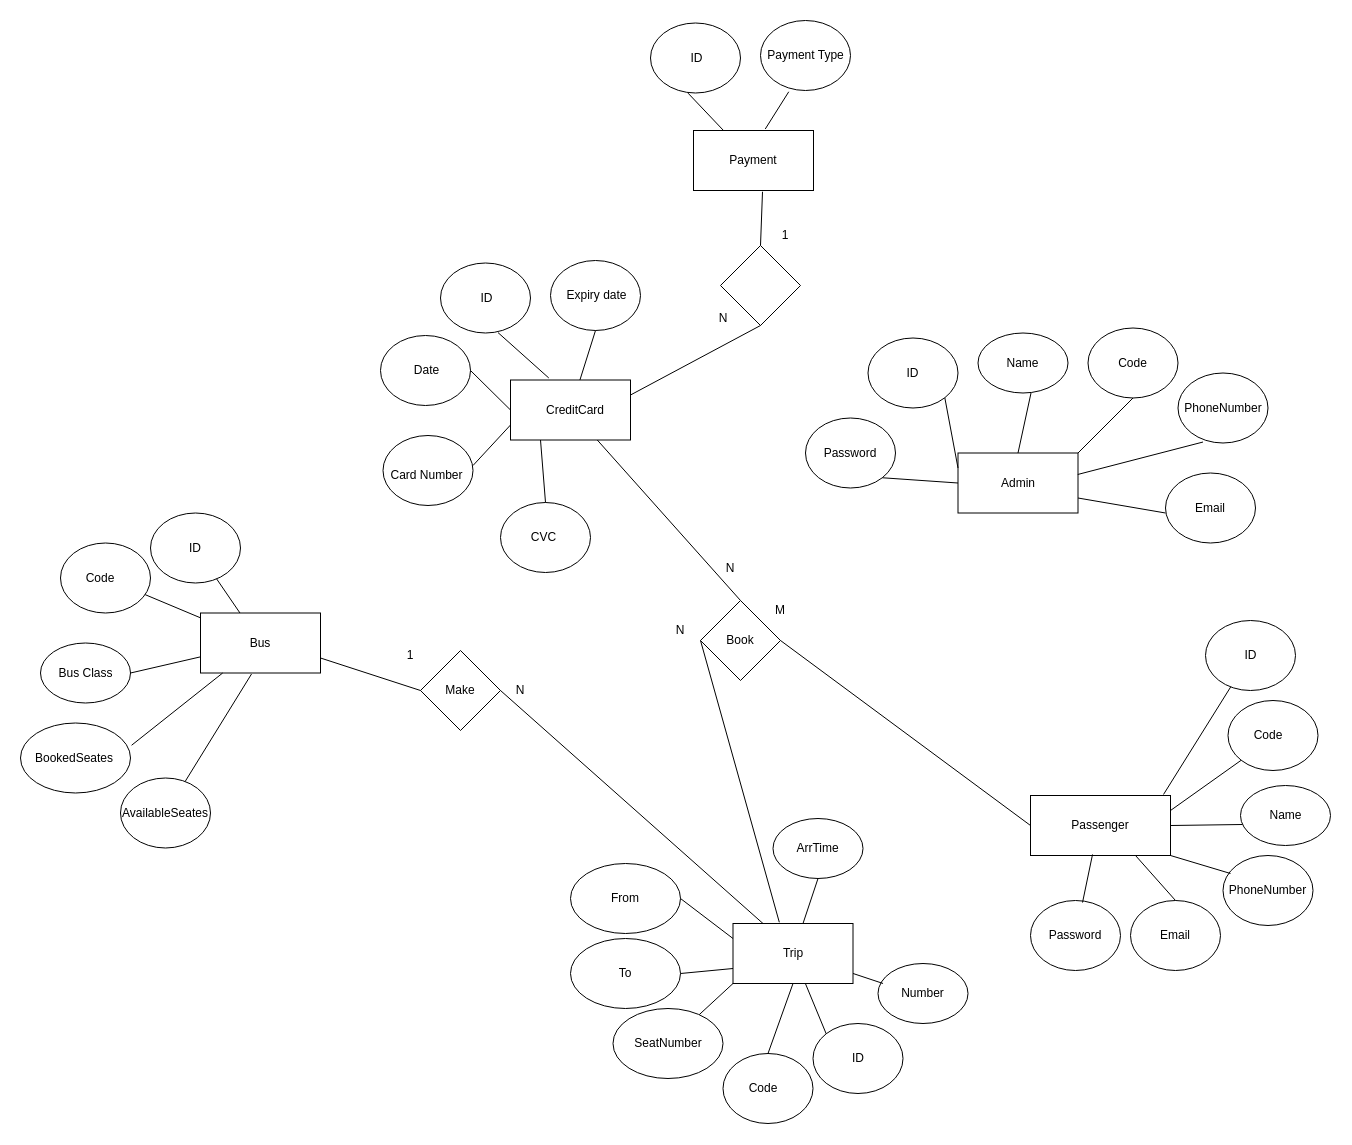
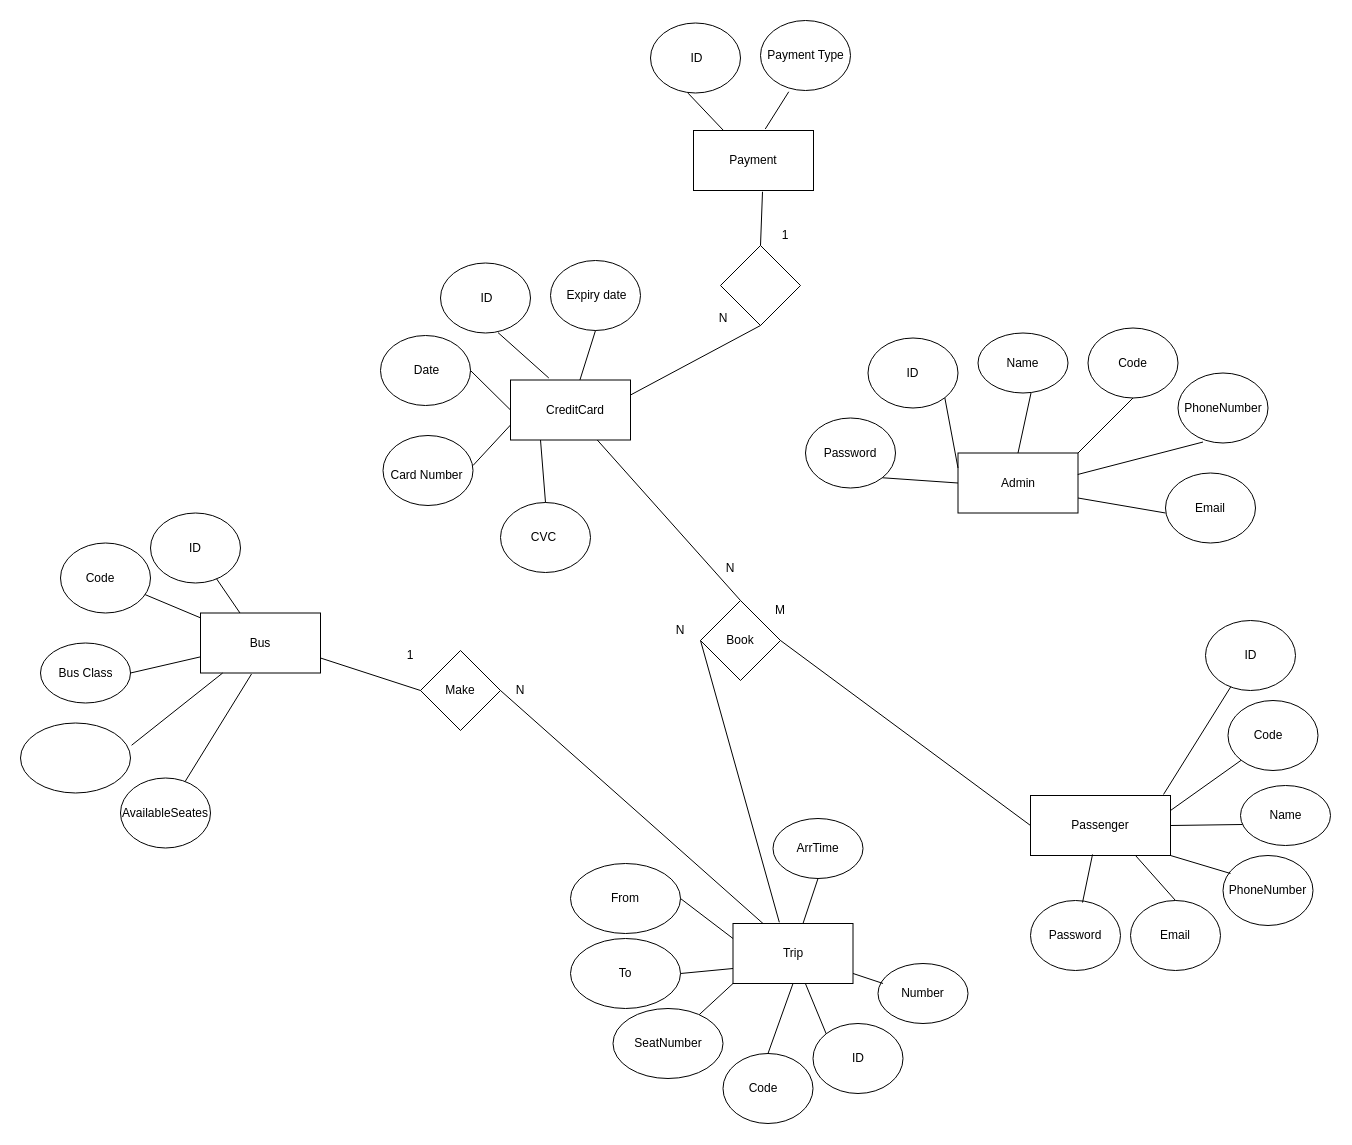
(75, 758) -> none
